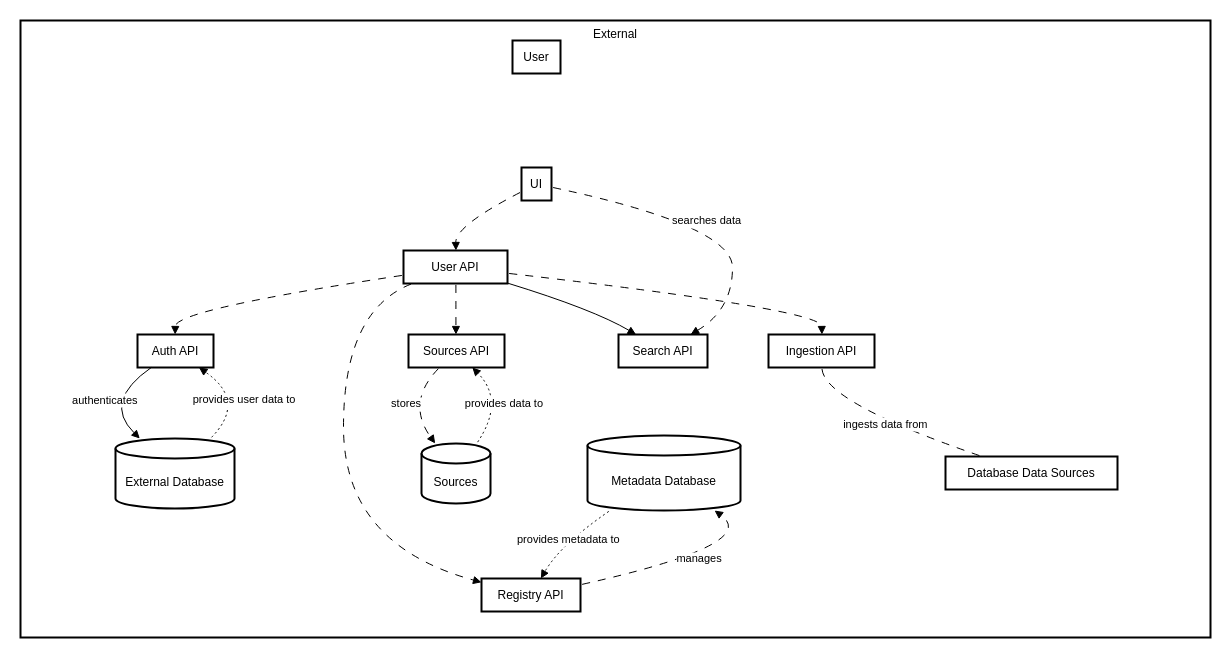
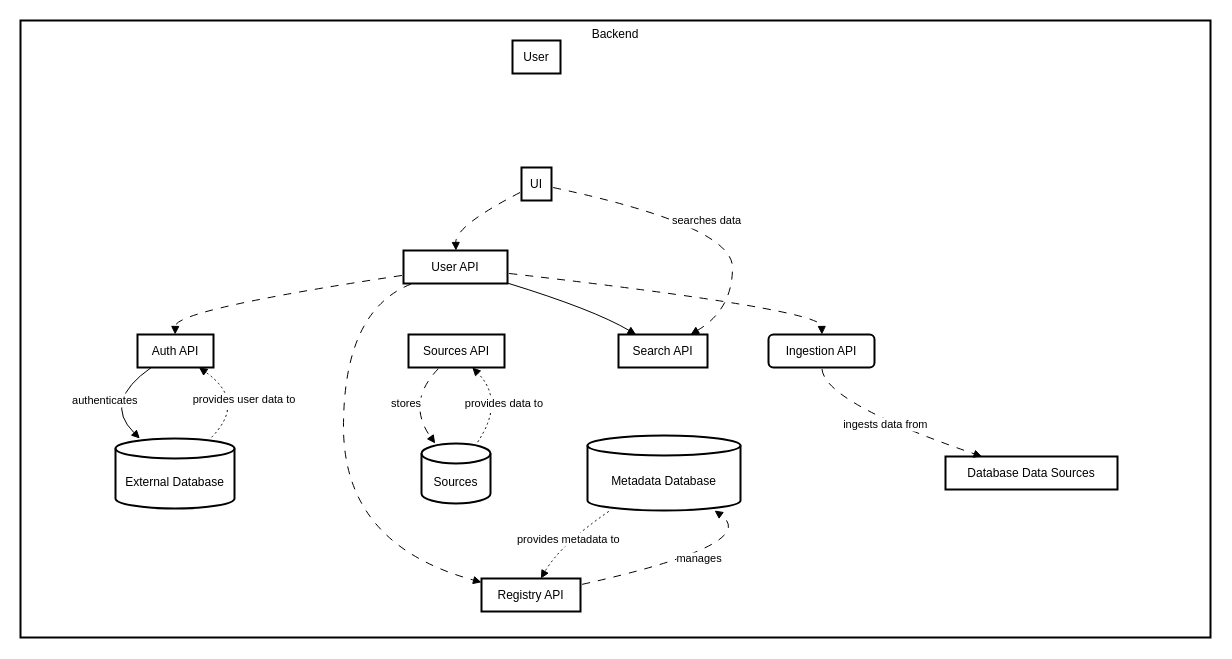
(616, 35) -> (616, 35)
(456, 306) -> none
(822, 351) -> (822, 351)
(976, 454) -> (973, 454)
